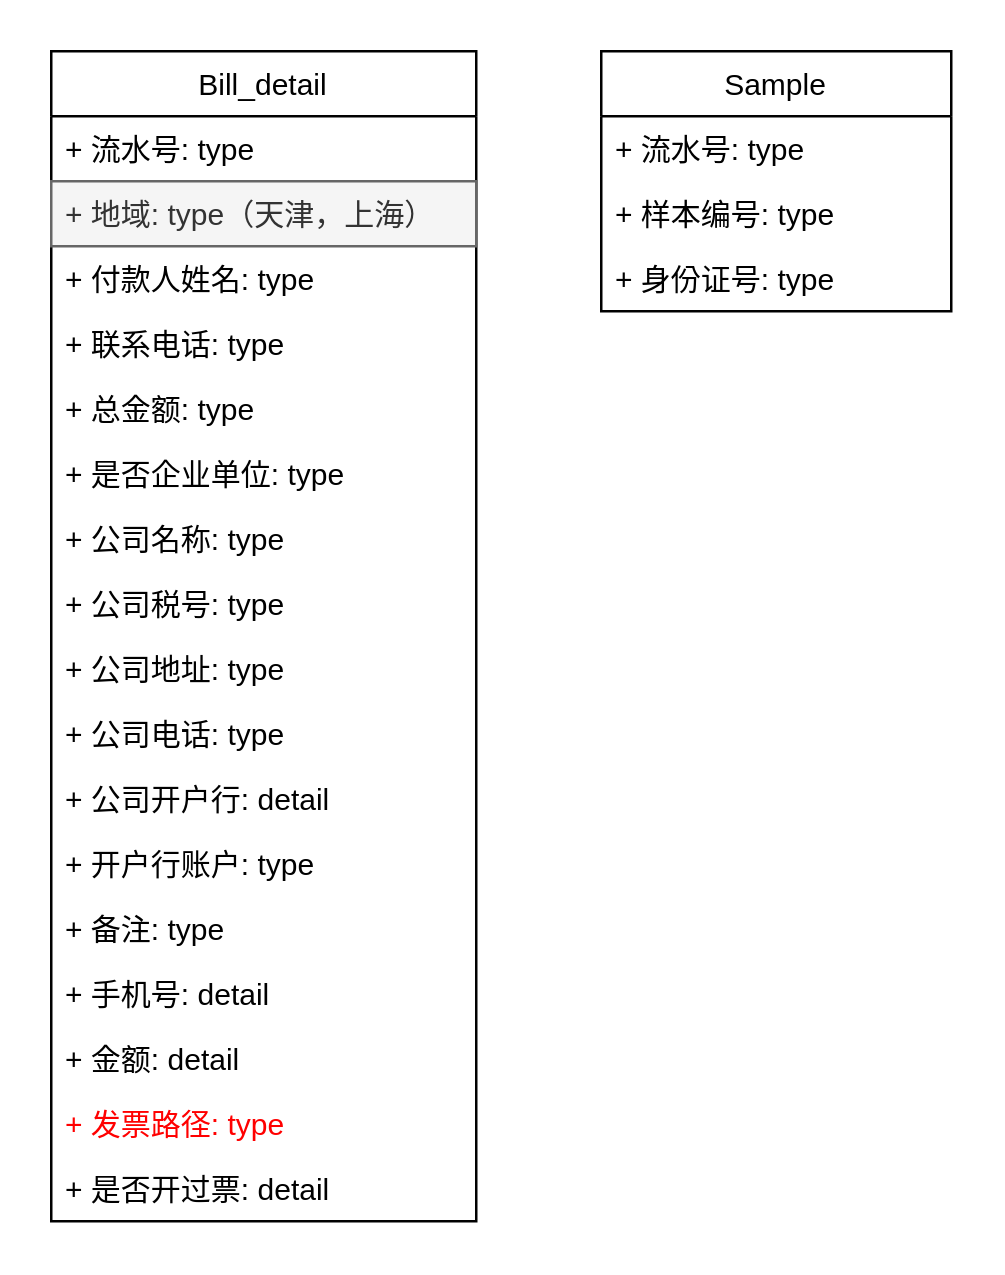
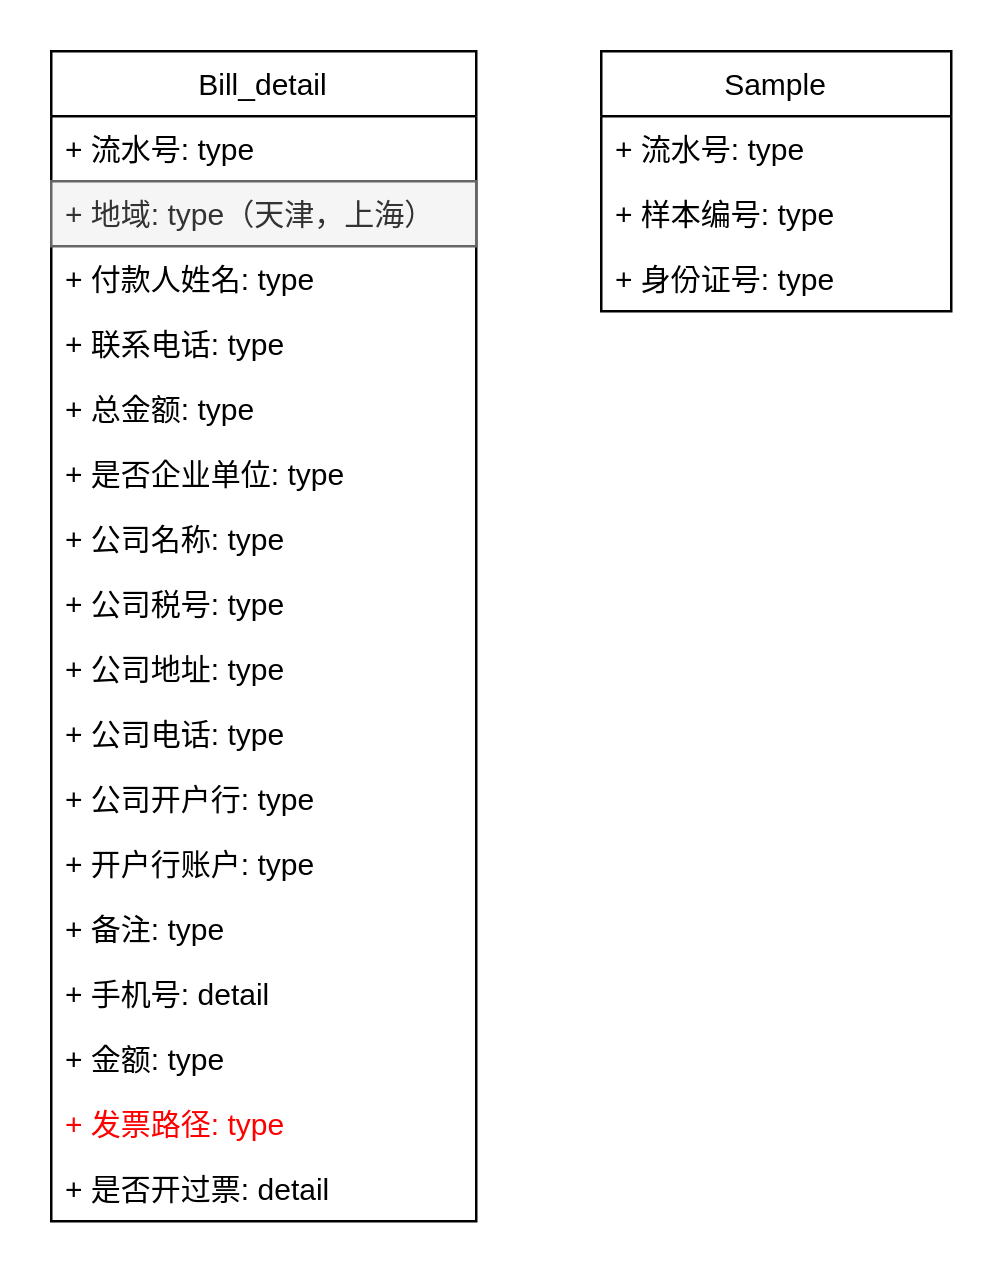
(205, 800) -> (196, 800)
(160, 1060) -> (151, 1060)
